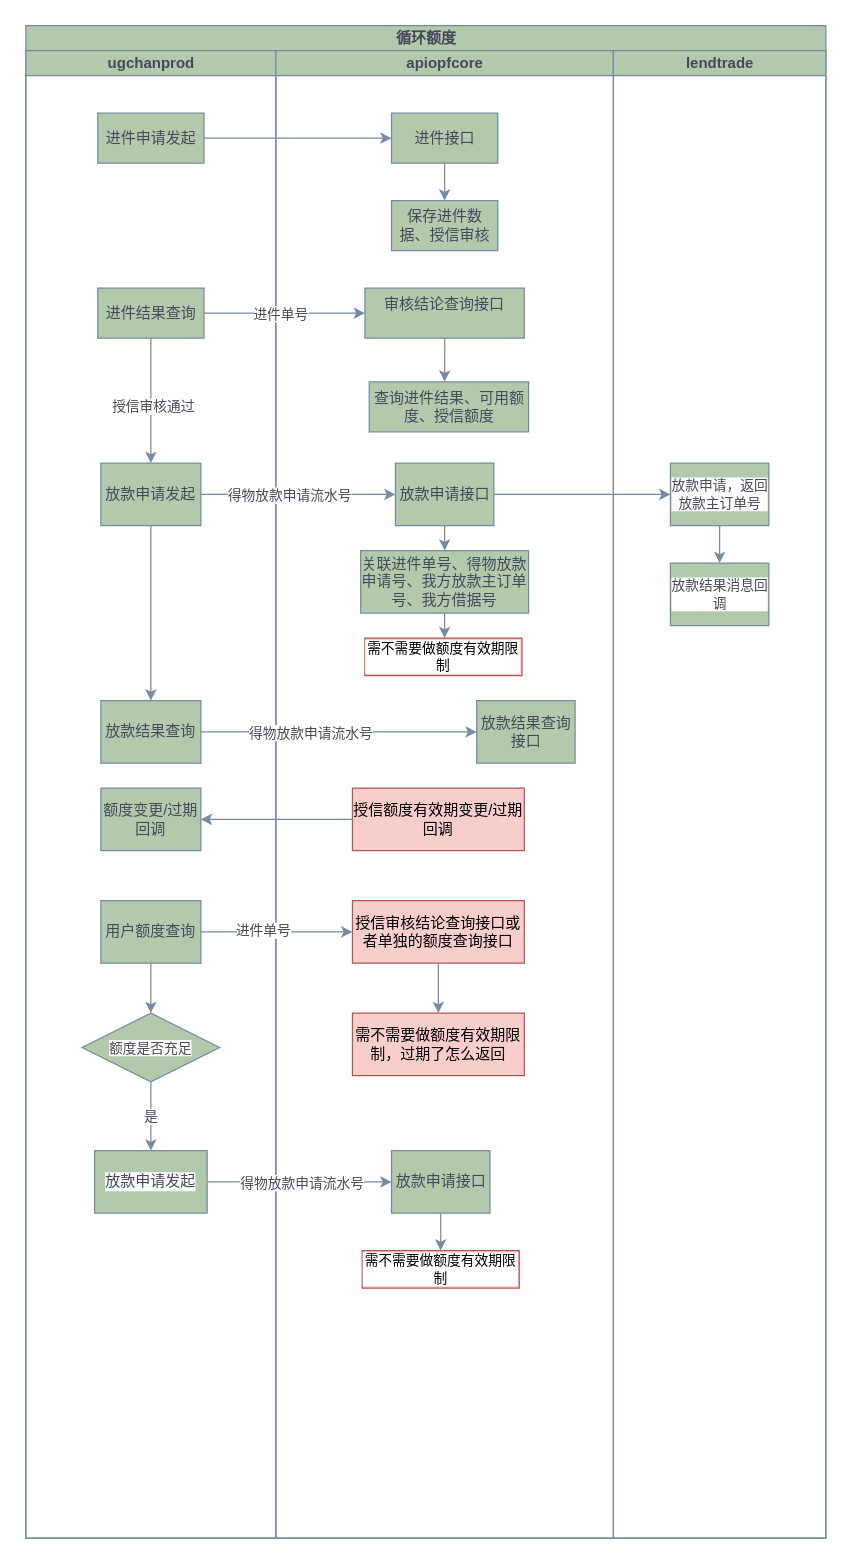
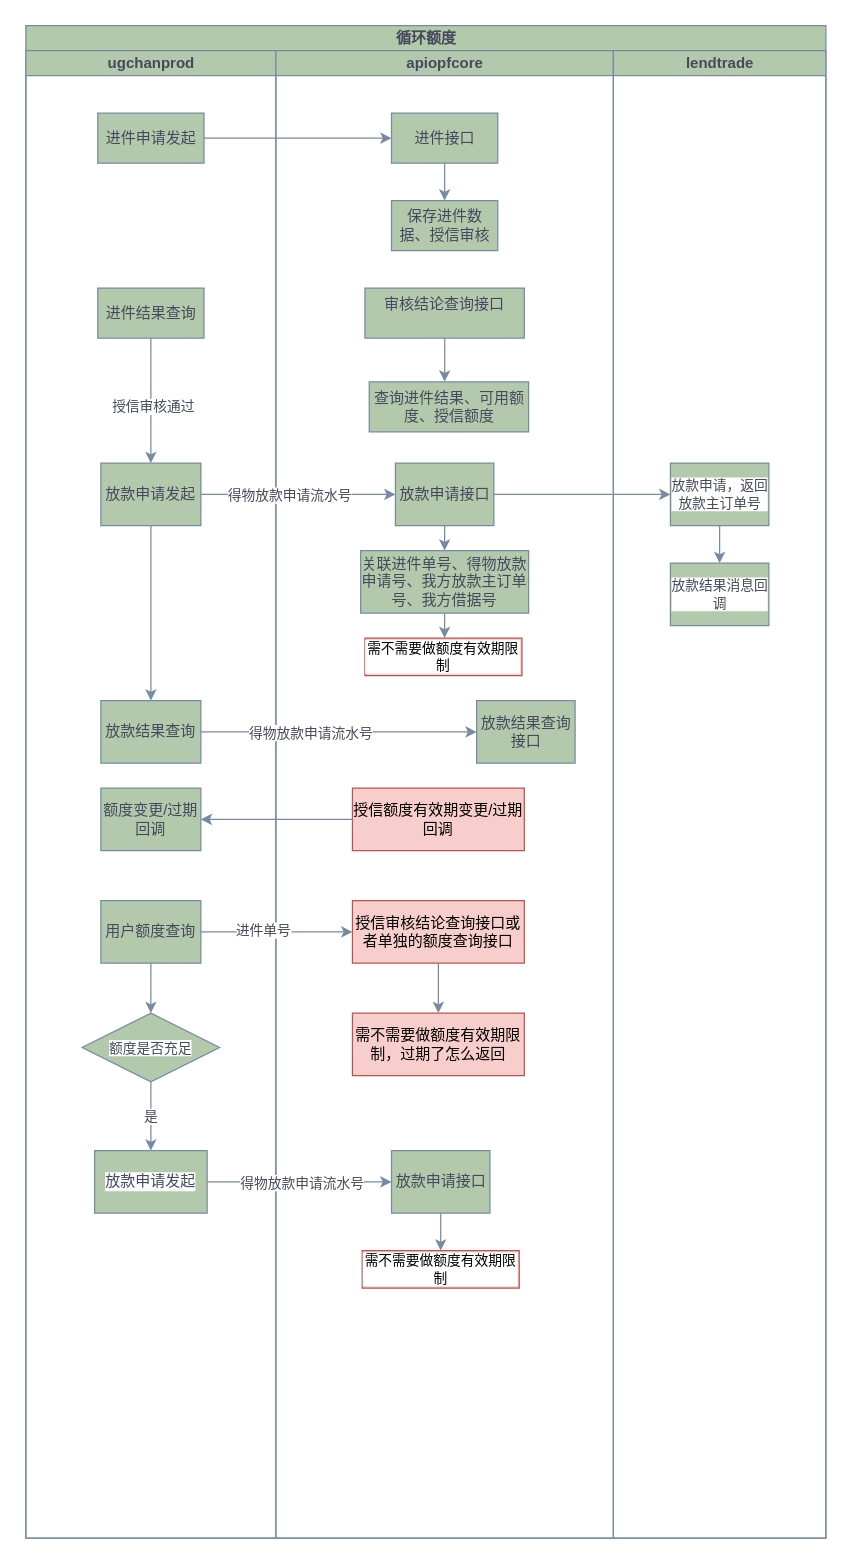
(280, 313) -> none
